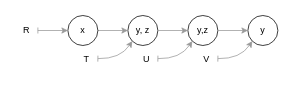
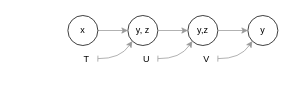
(27, 30) -> none
(50, 30) -> none
